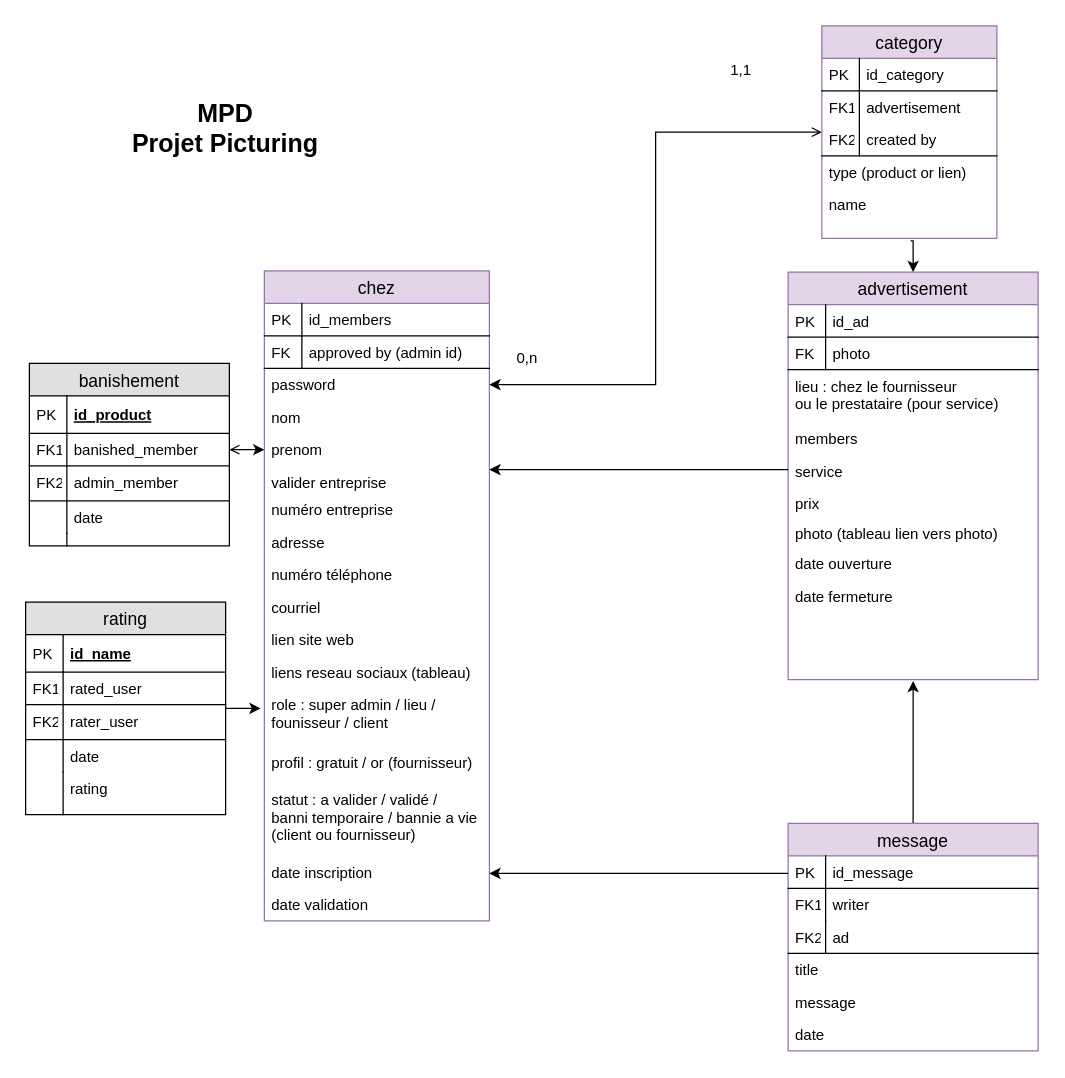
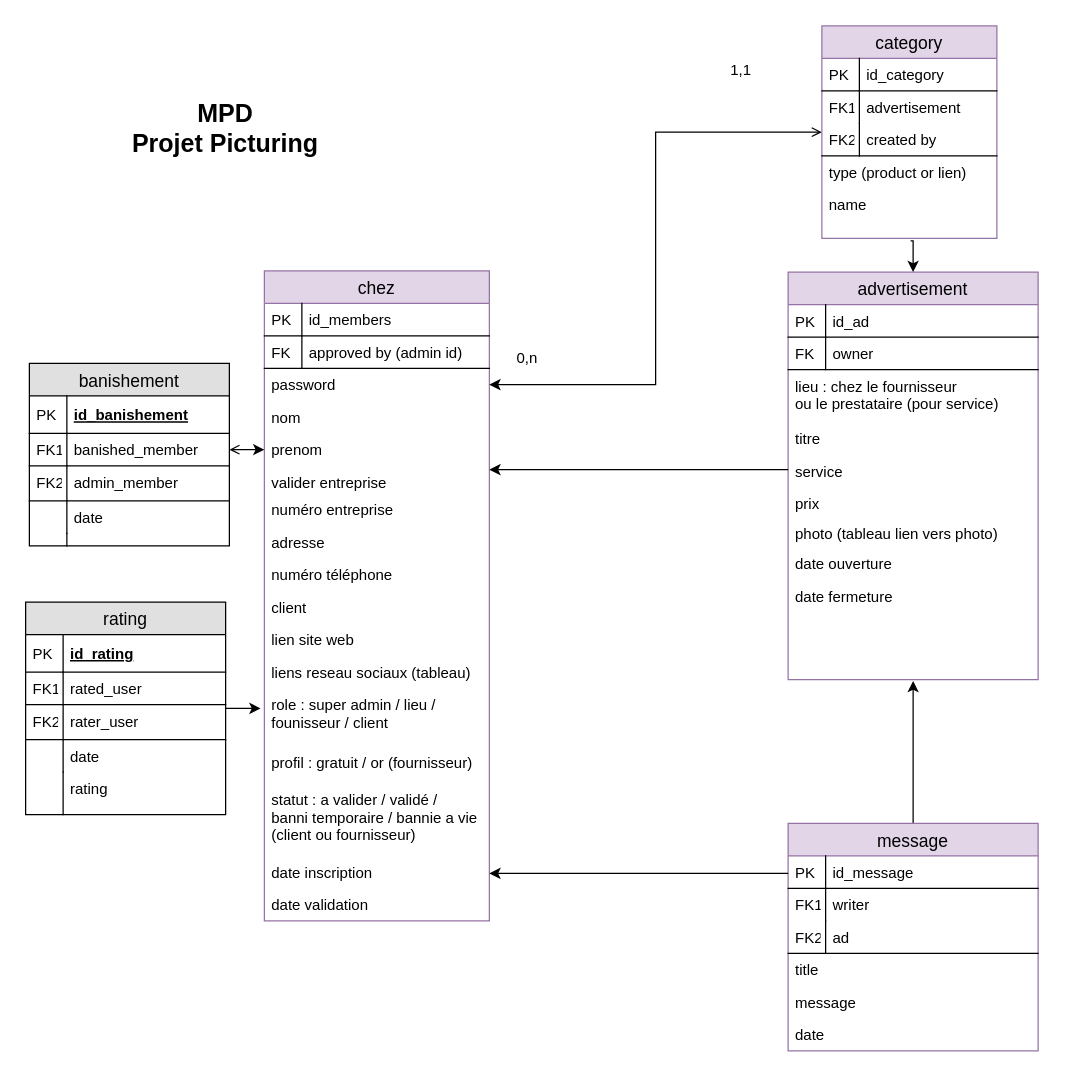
(854, 354) -> (854, 354)
(114, 415) -> (129, 415)
(824, 439) -> (814, 439)
(301, 608) -> (293, 608)
(97, 654) -> (104, 654)
